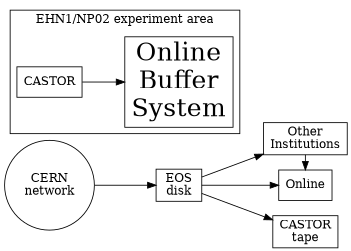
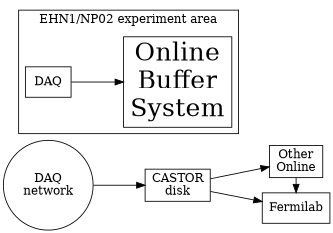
(49, 82) -> (48, 82)
(305, 139) -> (296, 162)
(49, 185) -> (48, 185)
(179, 185) -> (178, 185)
(305, 185) -> (296, 208)
(305, 232) -> none
